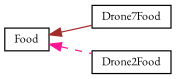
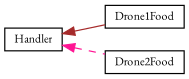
(132, 17) -> (145, 17)
(27, 39) -> (33, 39)
